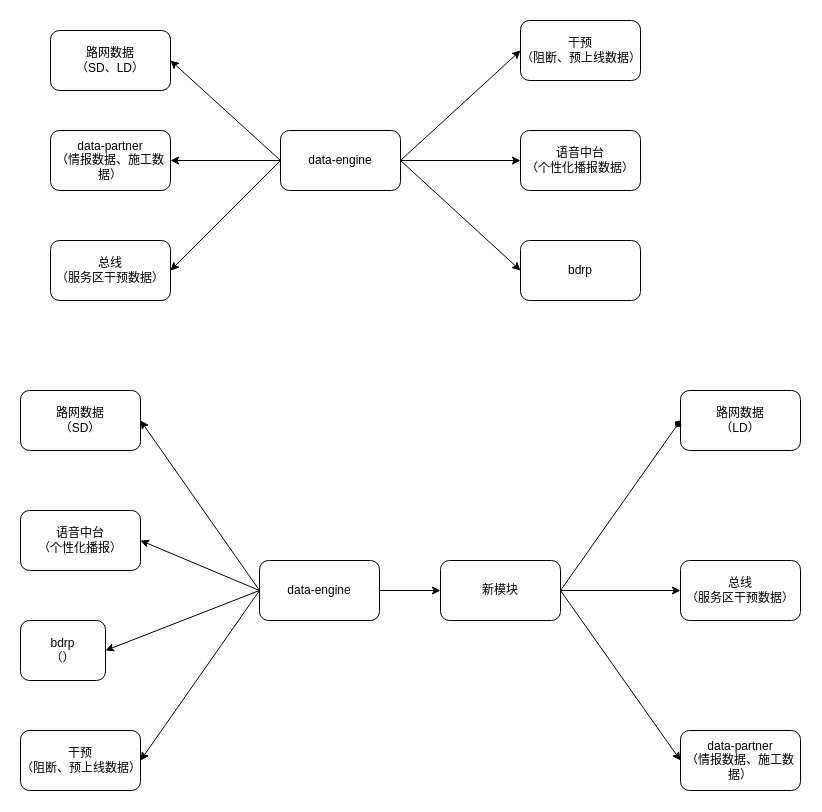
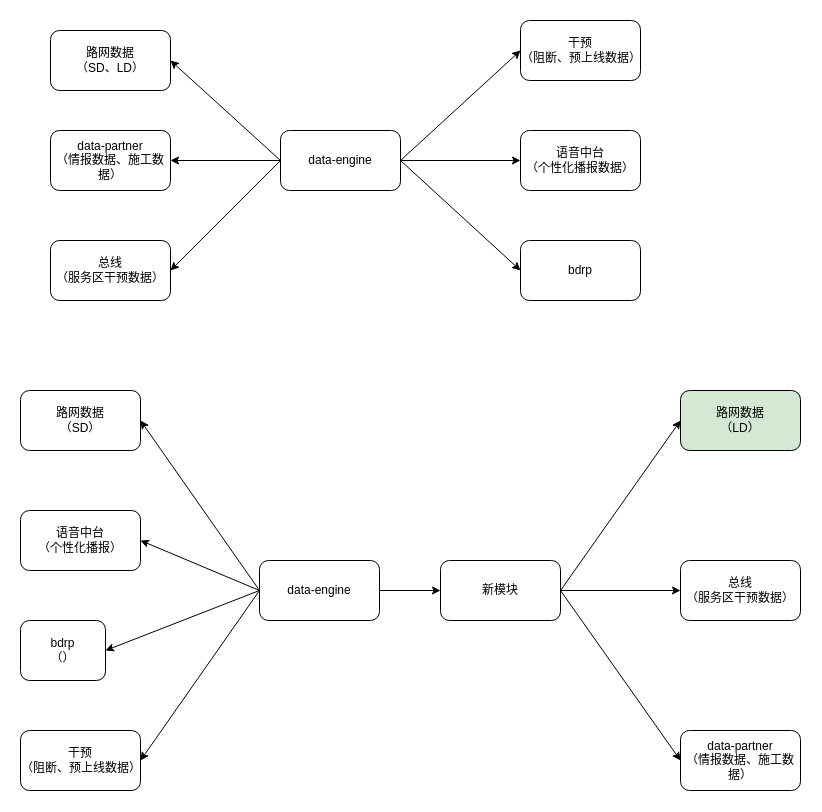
(741, 421) -> (741, 421)
(675, 428) -> (676, 427)
